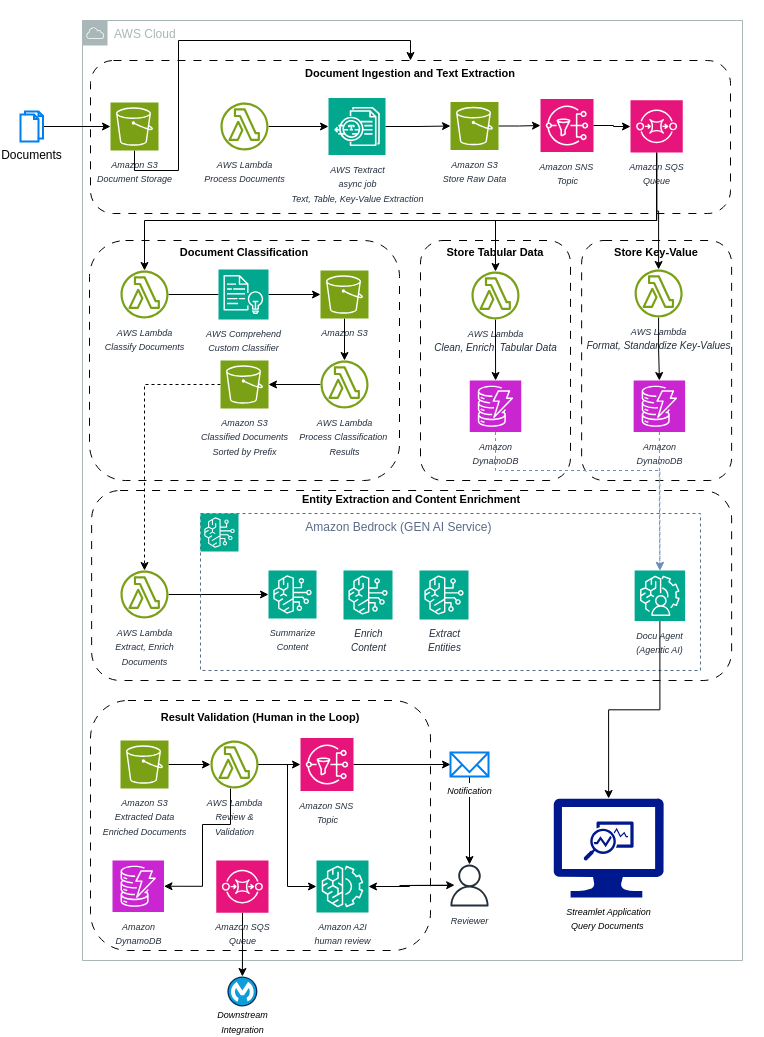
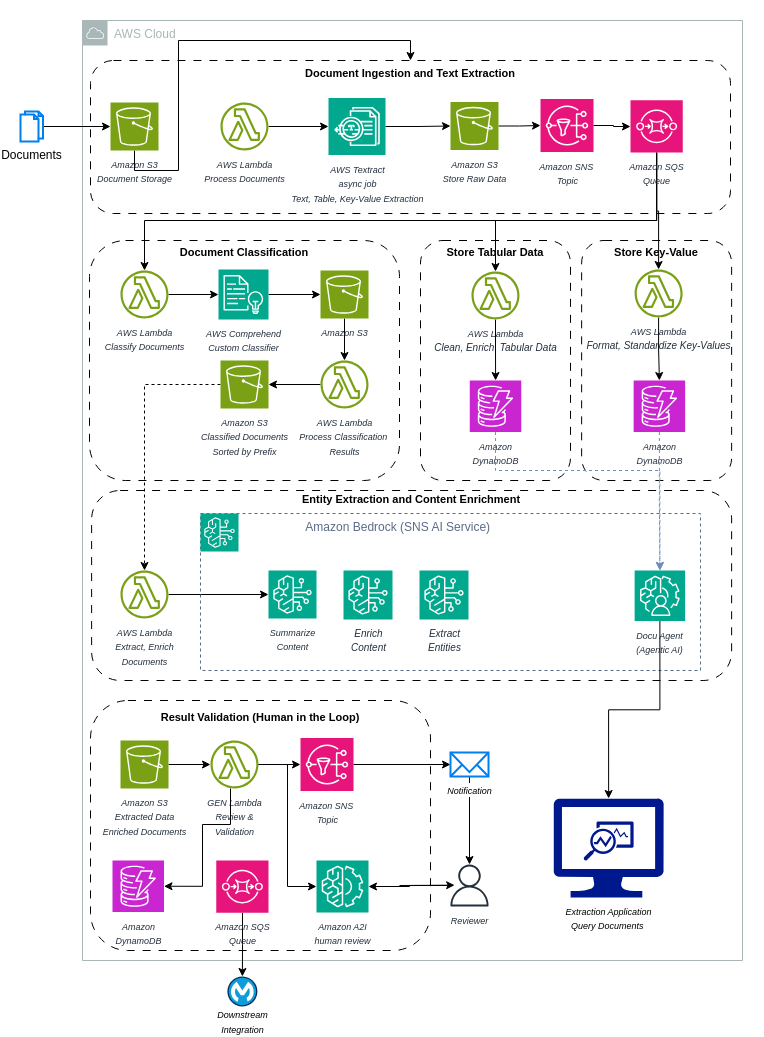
(213, 295) -> (210, 295)
(299, 528) -> (299, 528)
(235, 817) -> (235, 817)
(609, 919) -> (609, 919)
